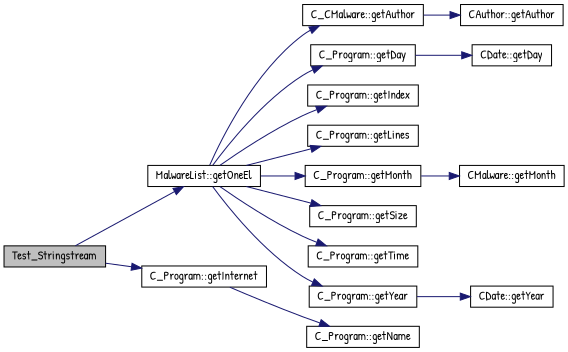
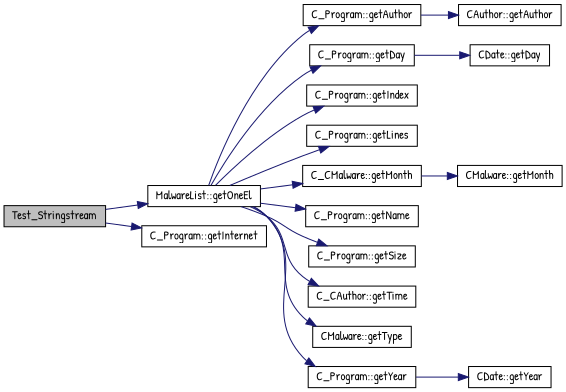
(363, 15) -> (362, 15)
(363, 176) -> (362, 176)
(363, 256) -> (362, 297)
(275, 306) -> (278, 205)
none -> (362, 337)
